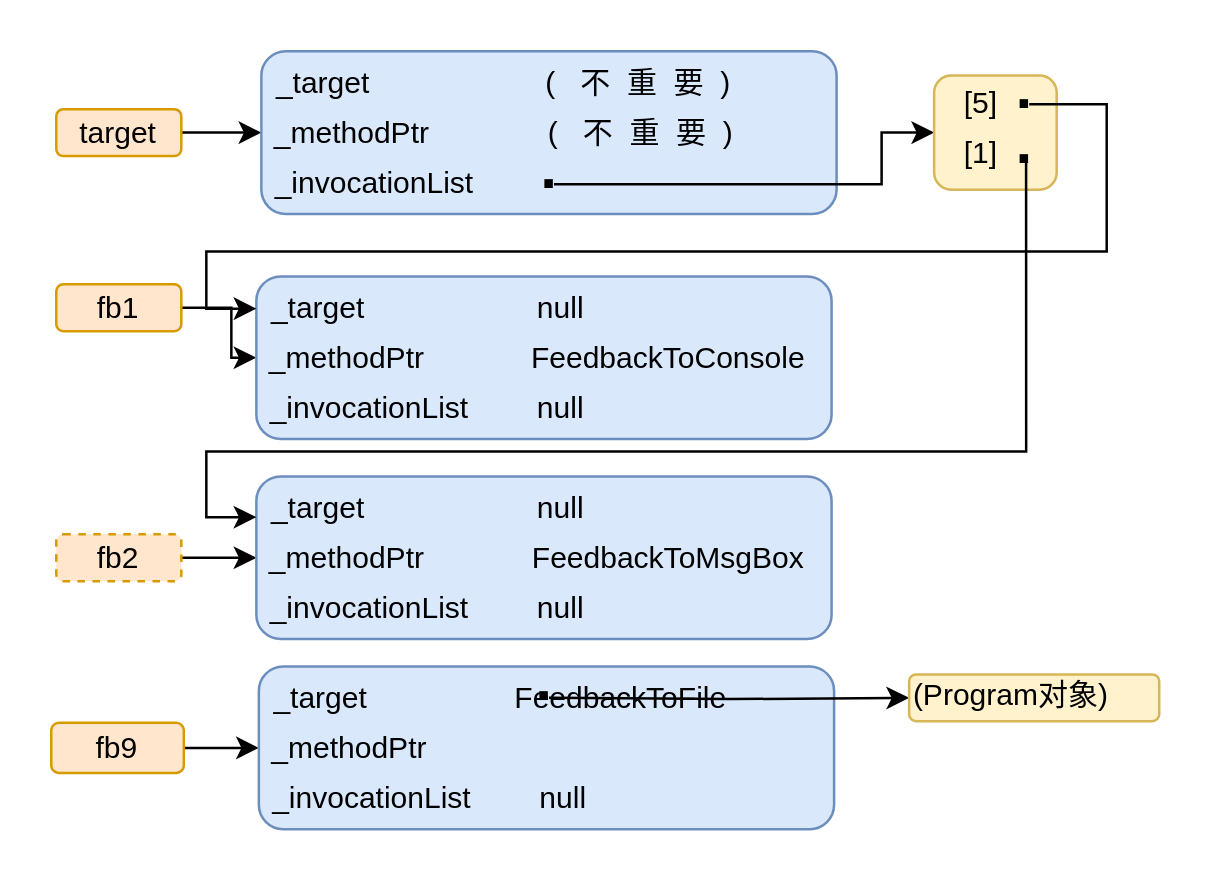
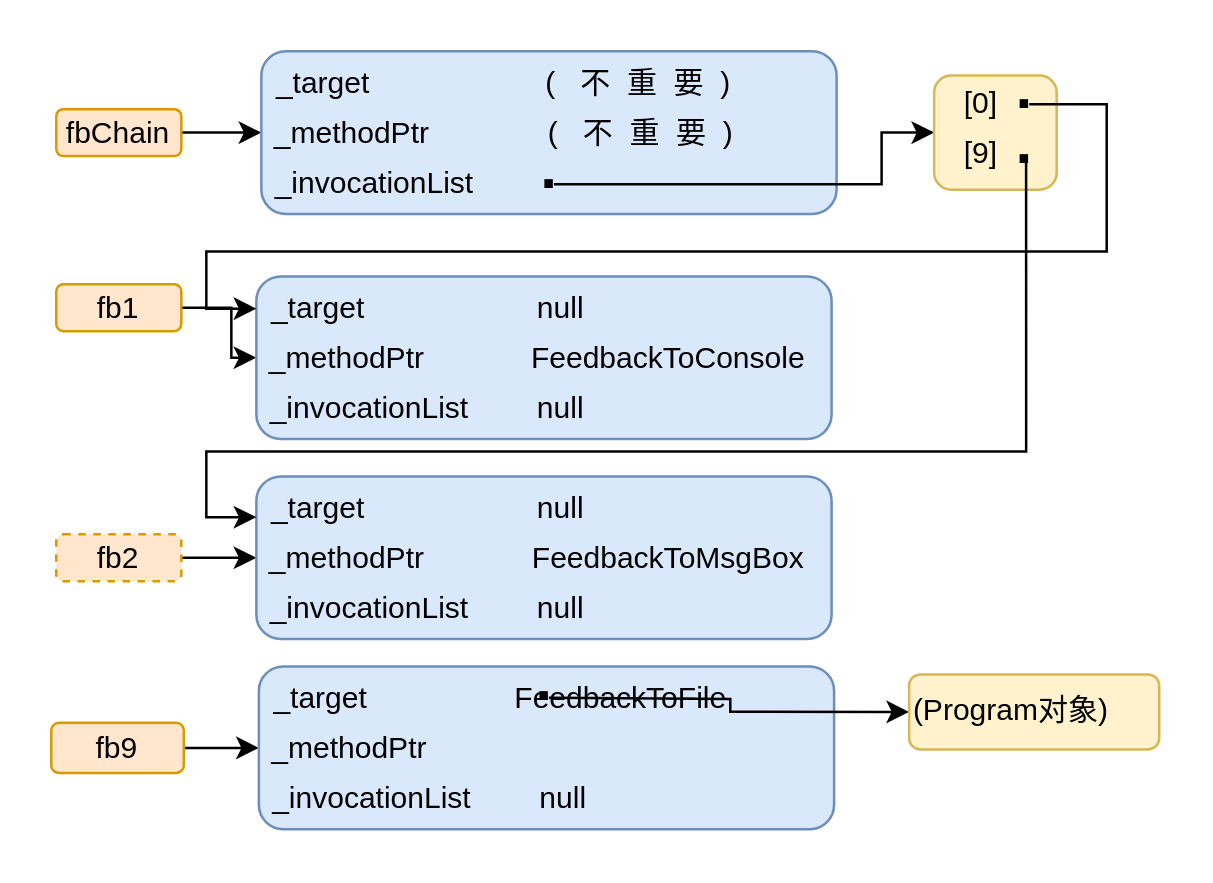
(981, 104) -> (981, 104)
(119, 134) -> (119, 134)
(981, 154) -> (981, 154)
(1034, 697) -> (1034, 712)
